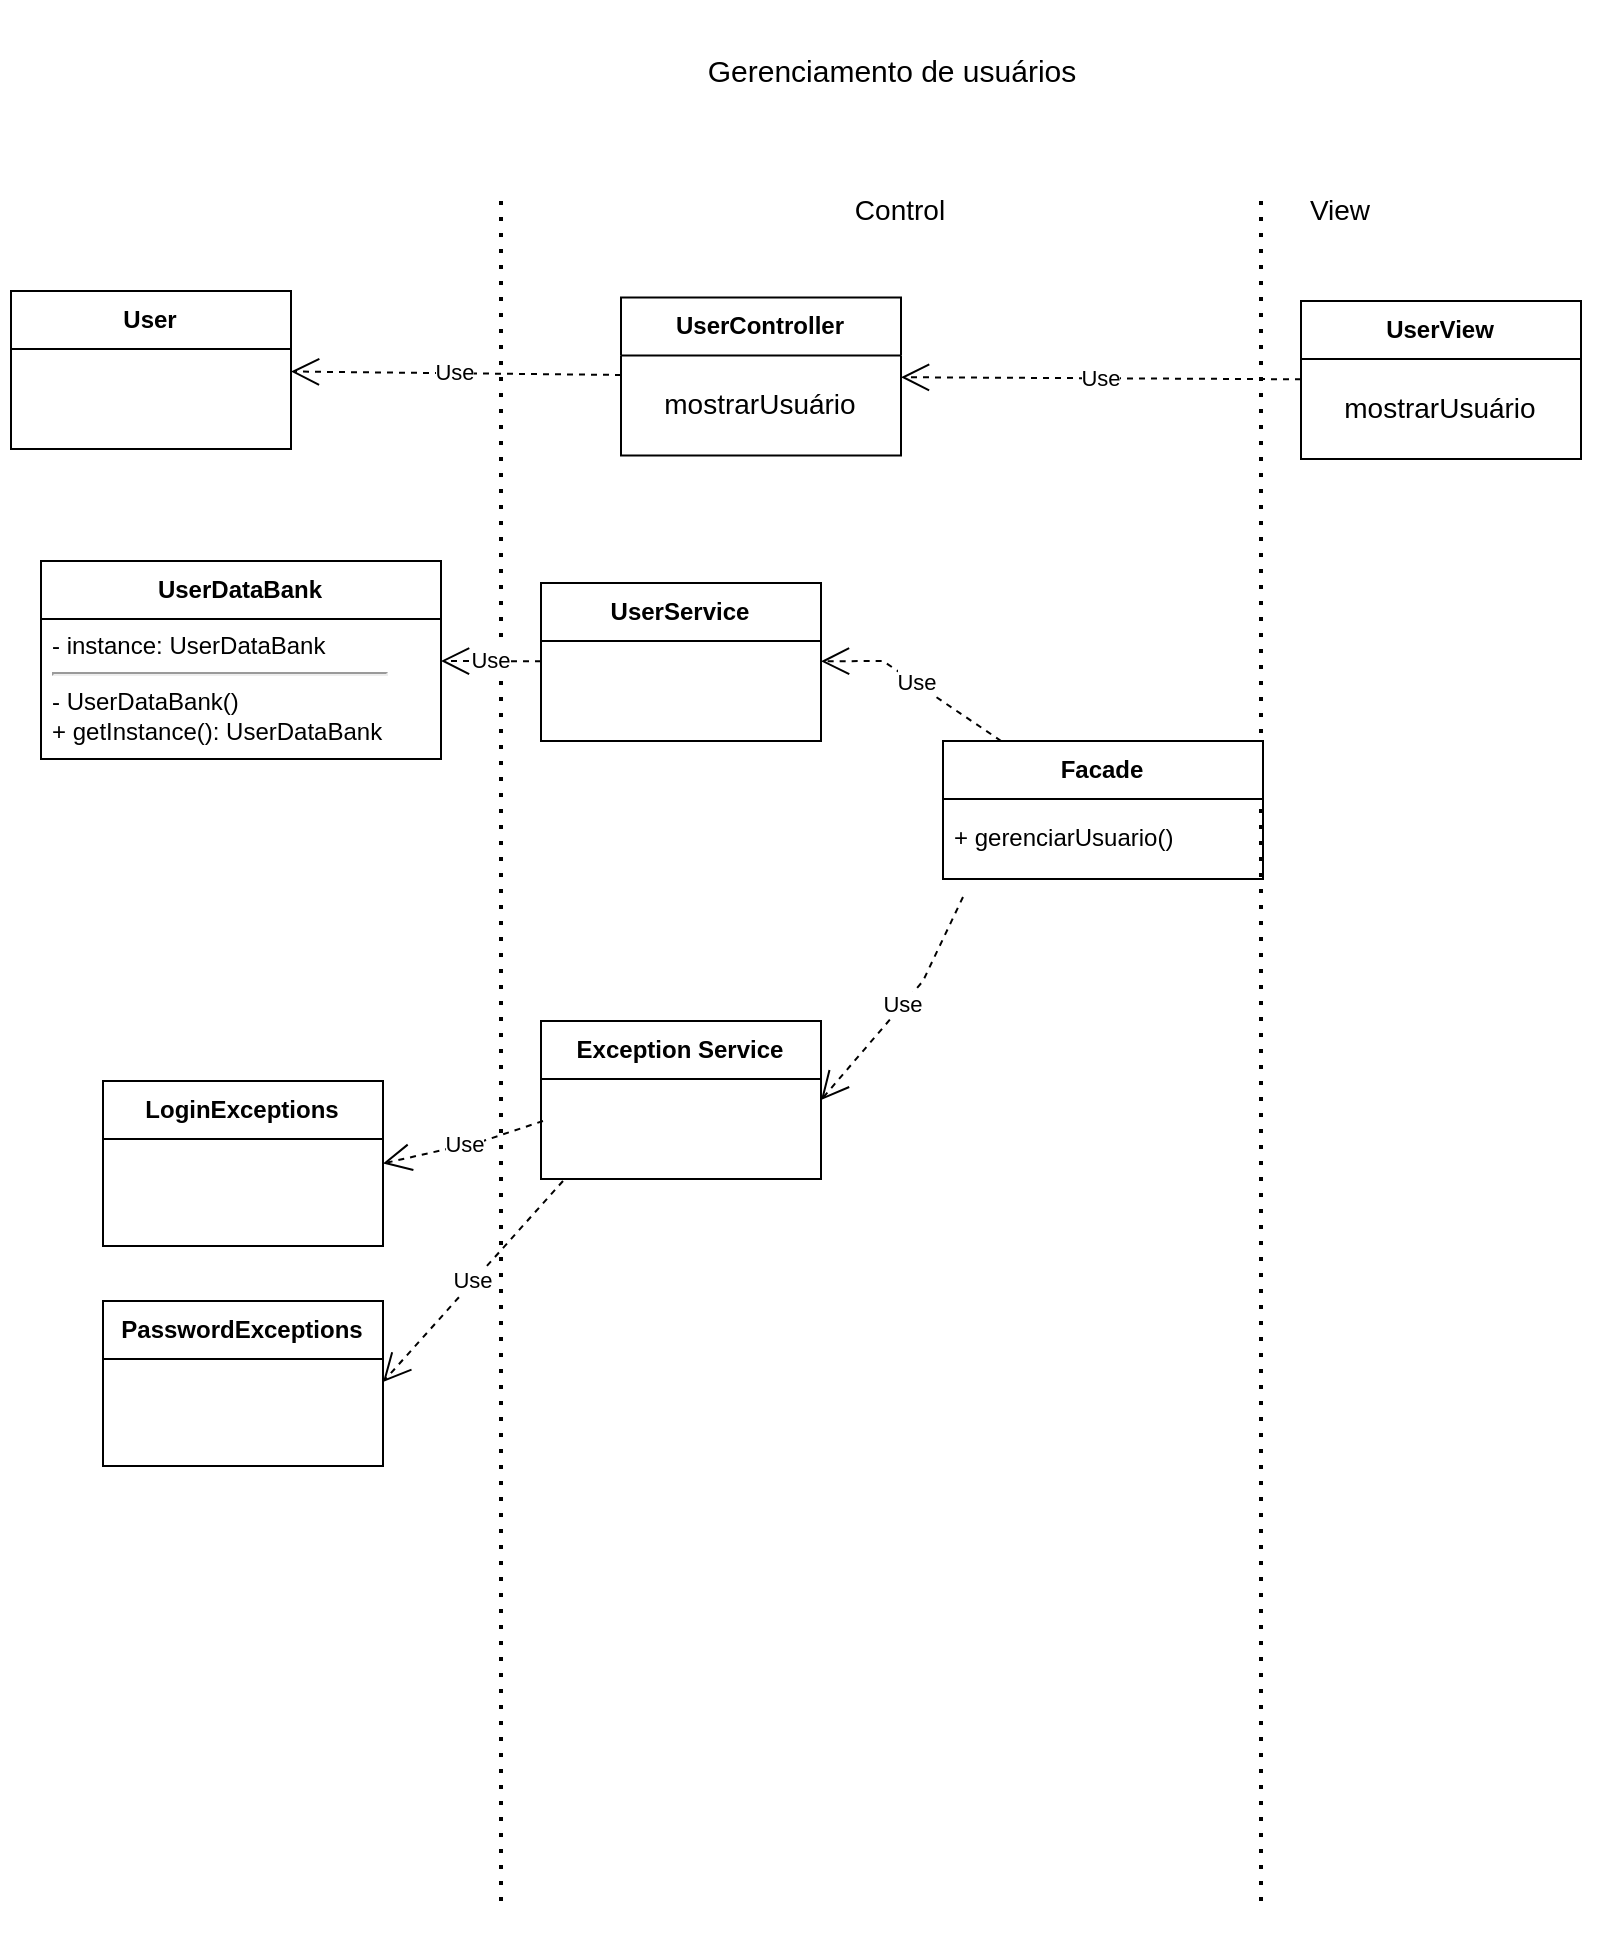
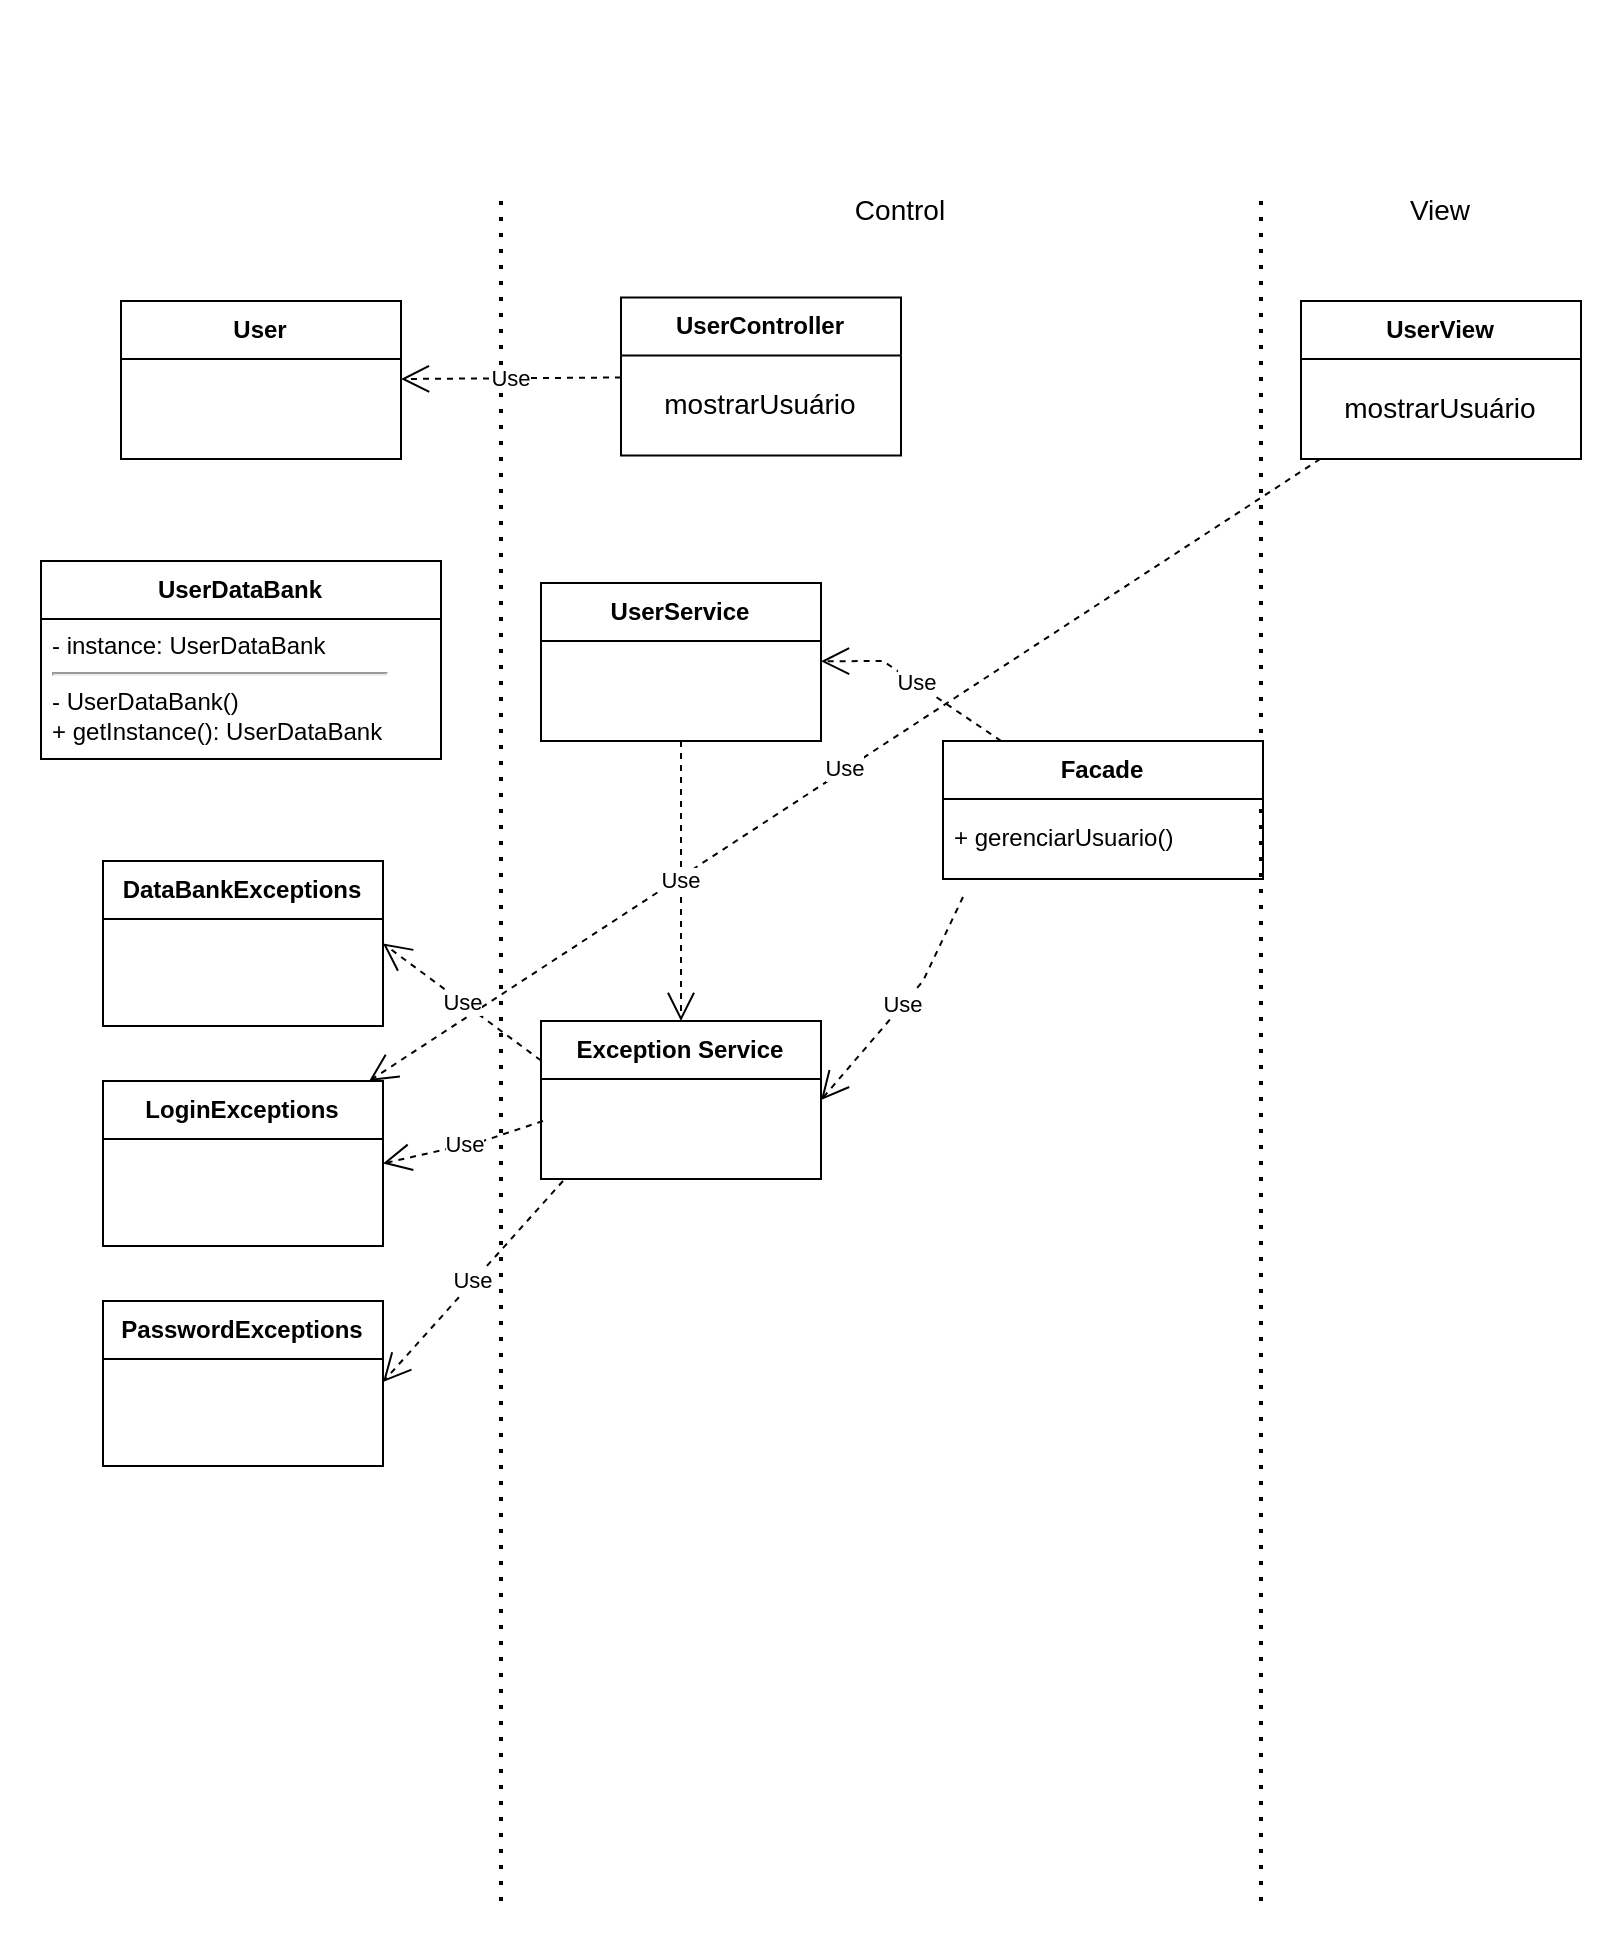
(893, 71) -> none
(1341, 211) -> (1441, 211)
(151, 370) -> (261, 380)
(1080, 378) -> (975, 685)
(492, 661) -> (681, 948)
none -> (243, 944)
none -> (416, 968)
